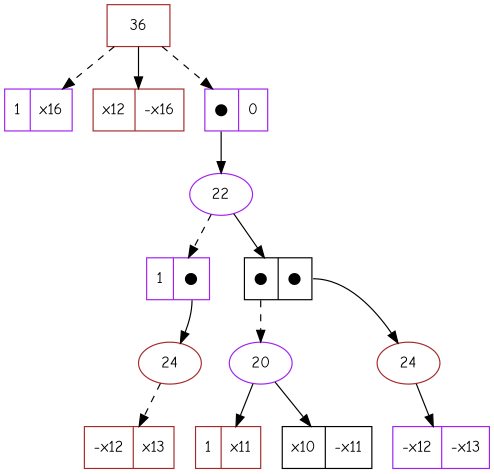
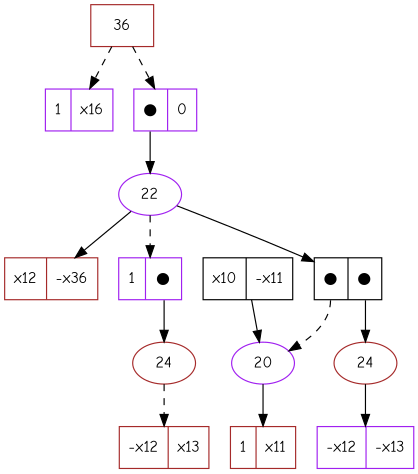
(139, 62) -> (108, 231)
(159, 109) -> (72, 278)
(289, 400) -> (254, 315)
